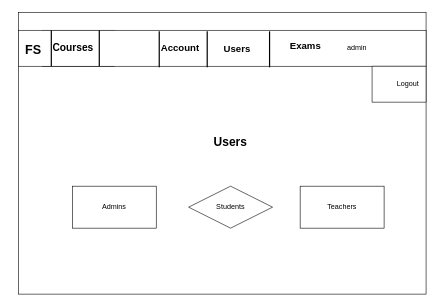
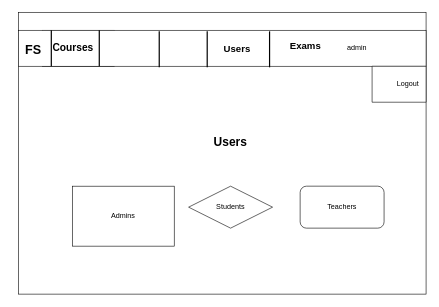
(180, 48) -> none
(114, 207) -> (123, 216)
(342, 207) -> (342, 207)
